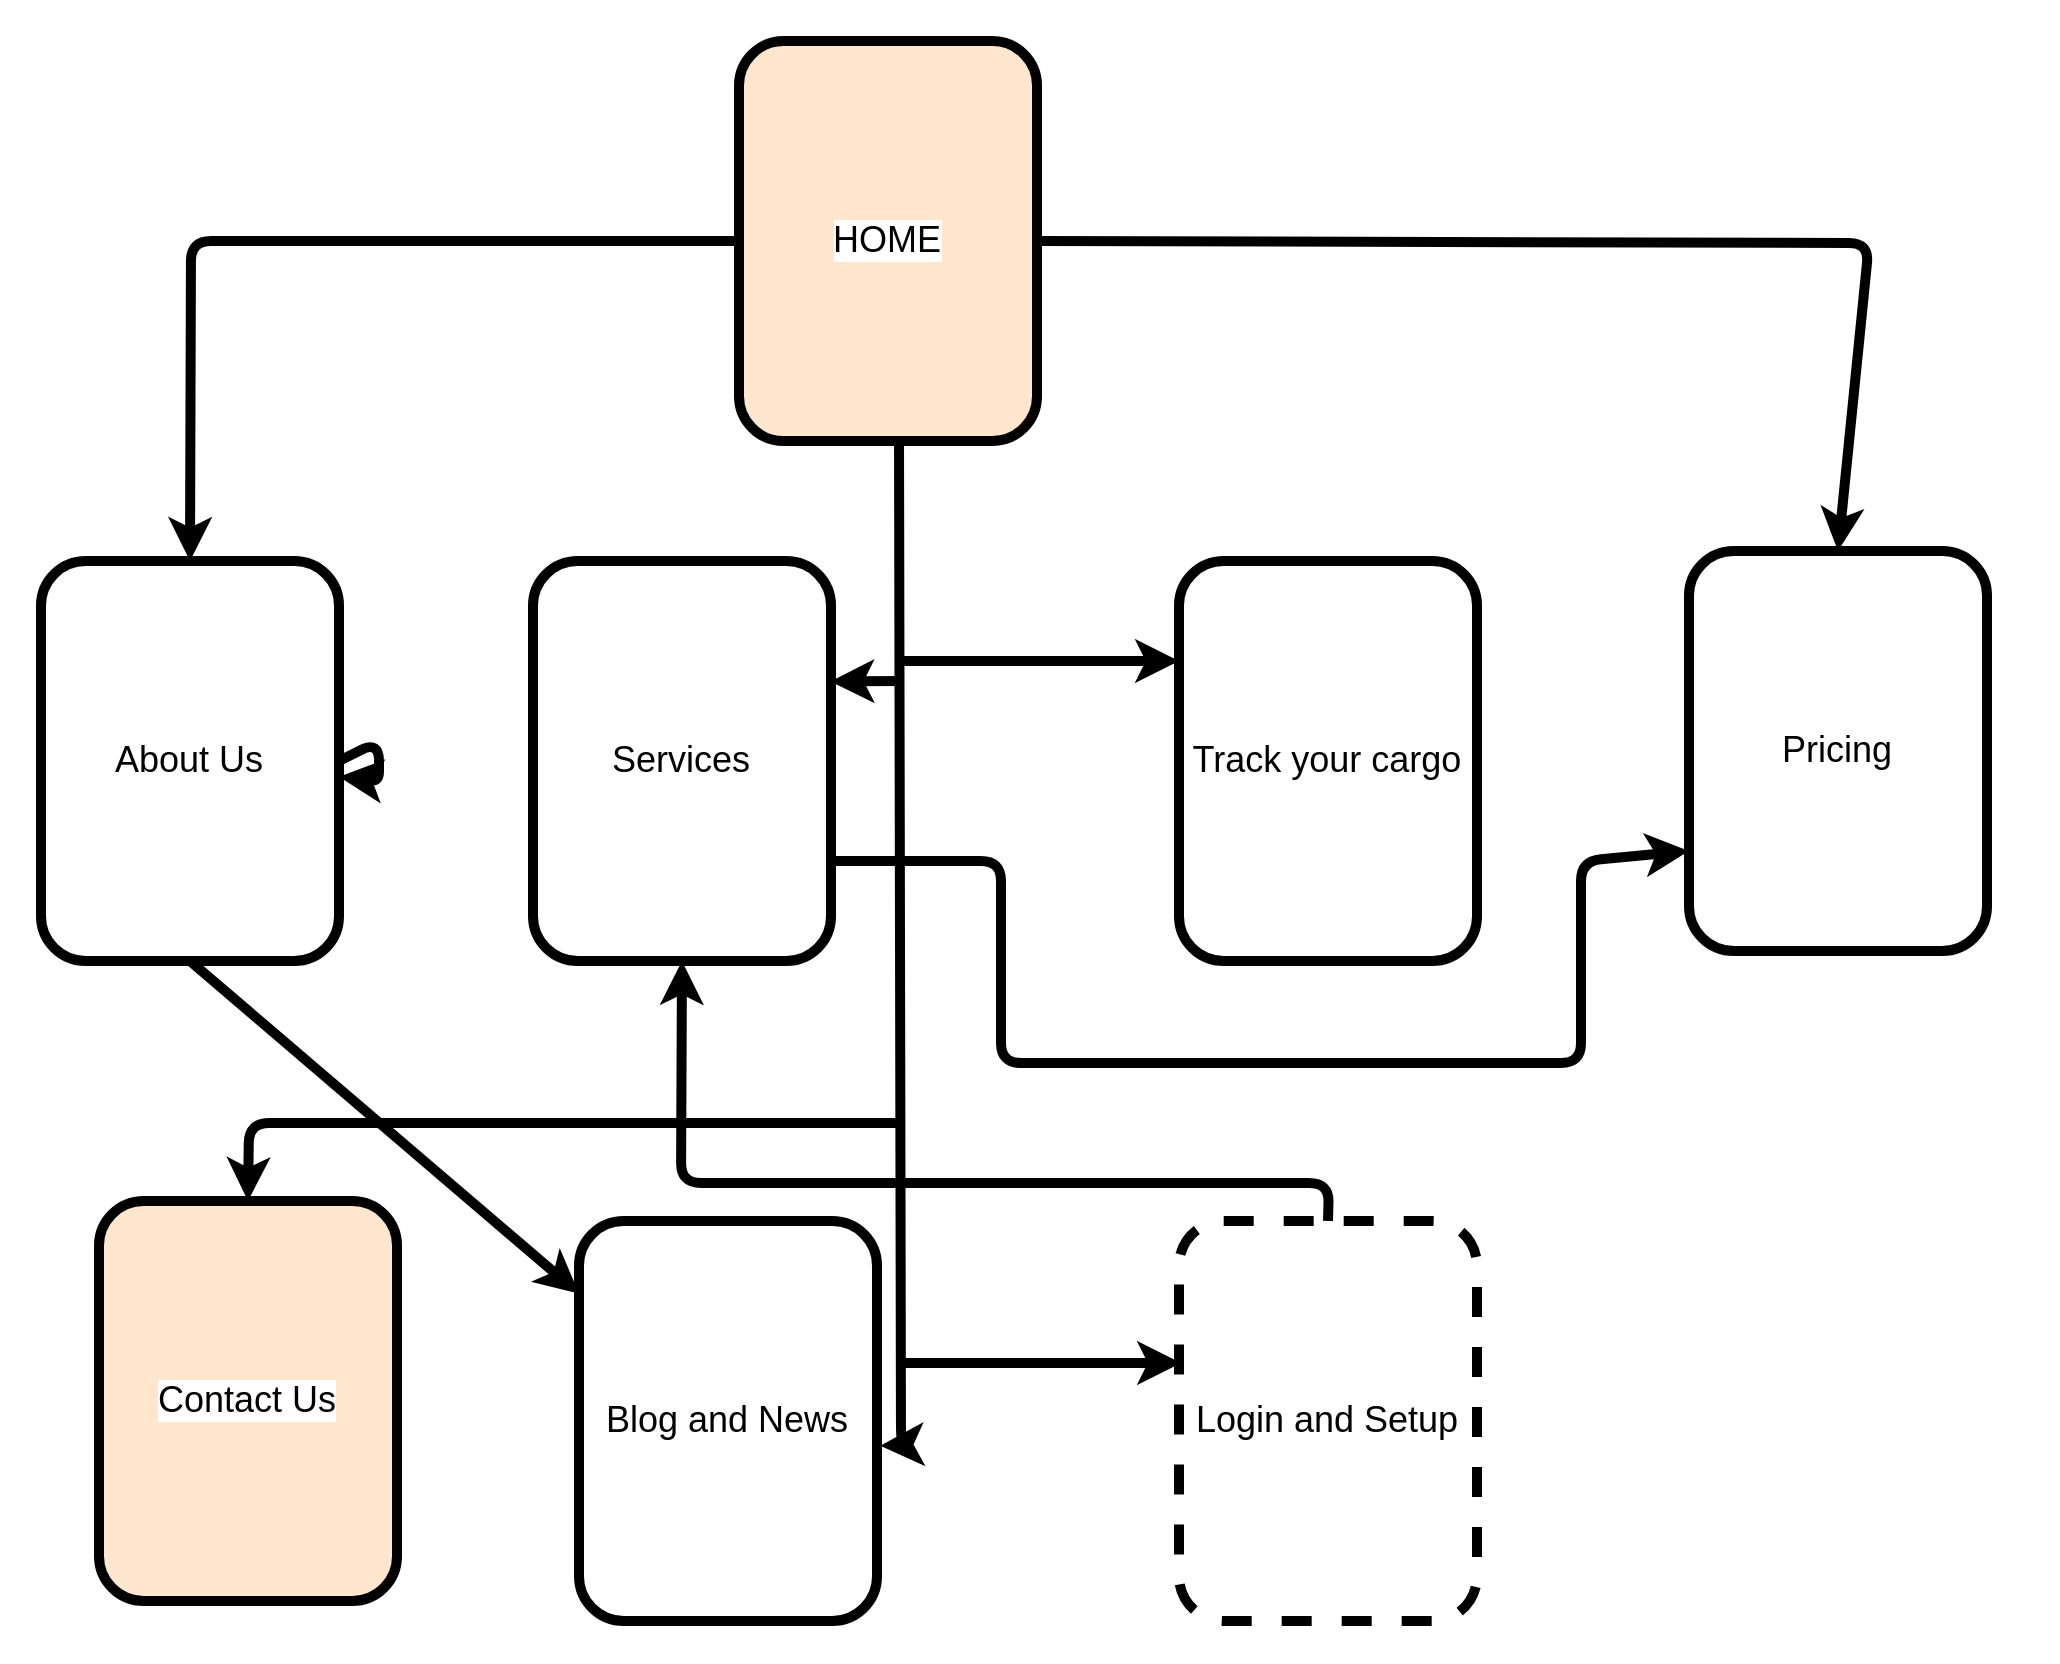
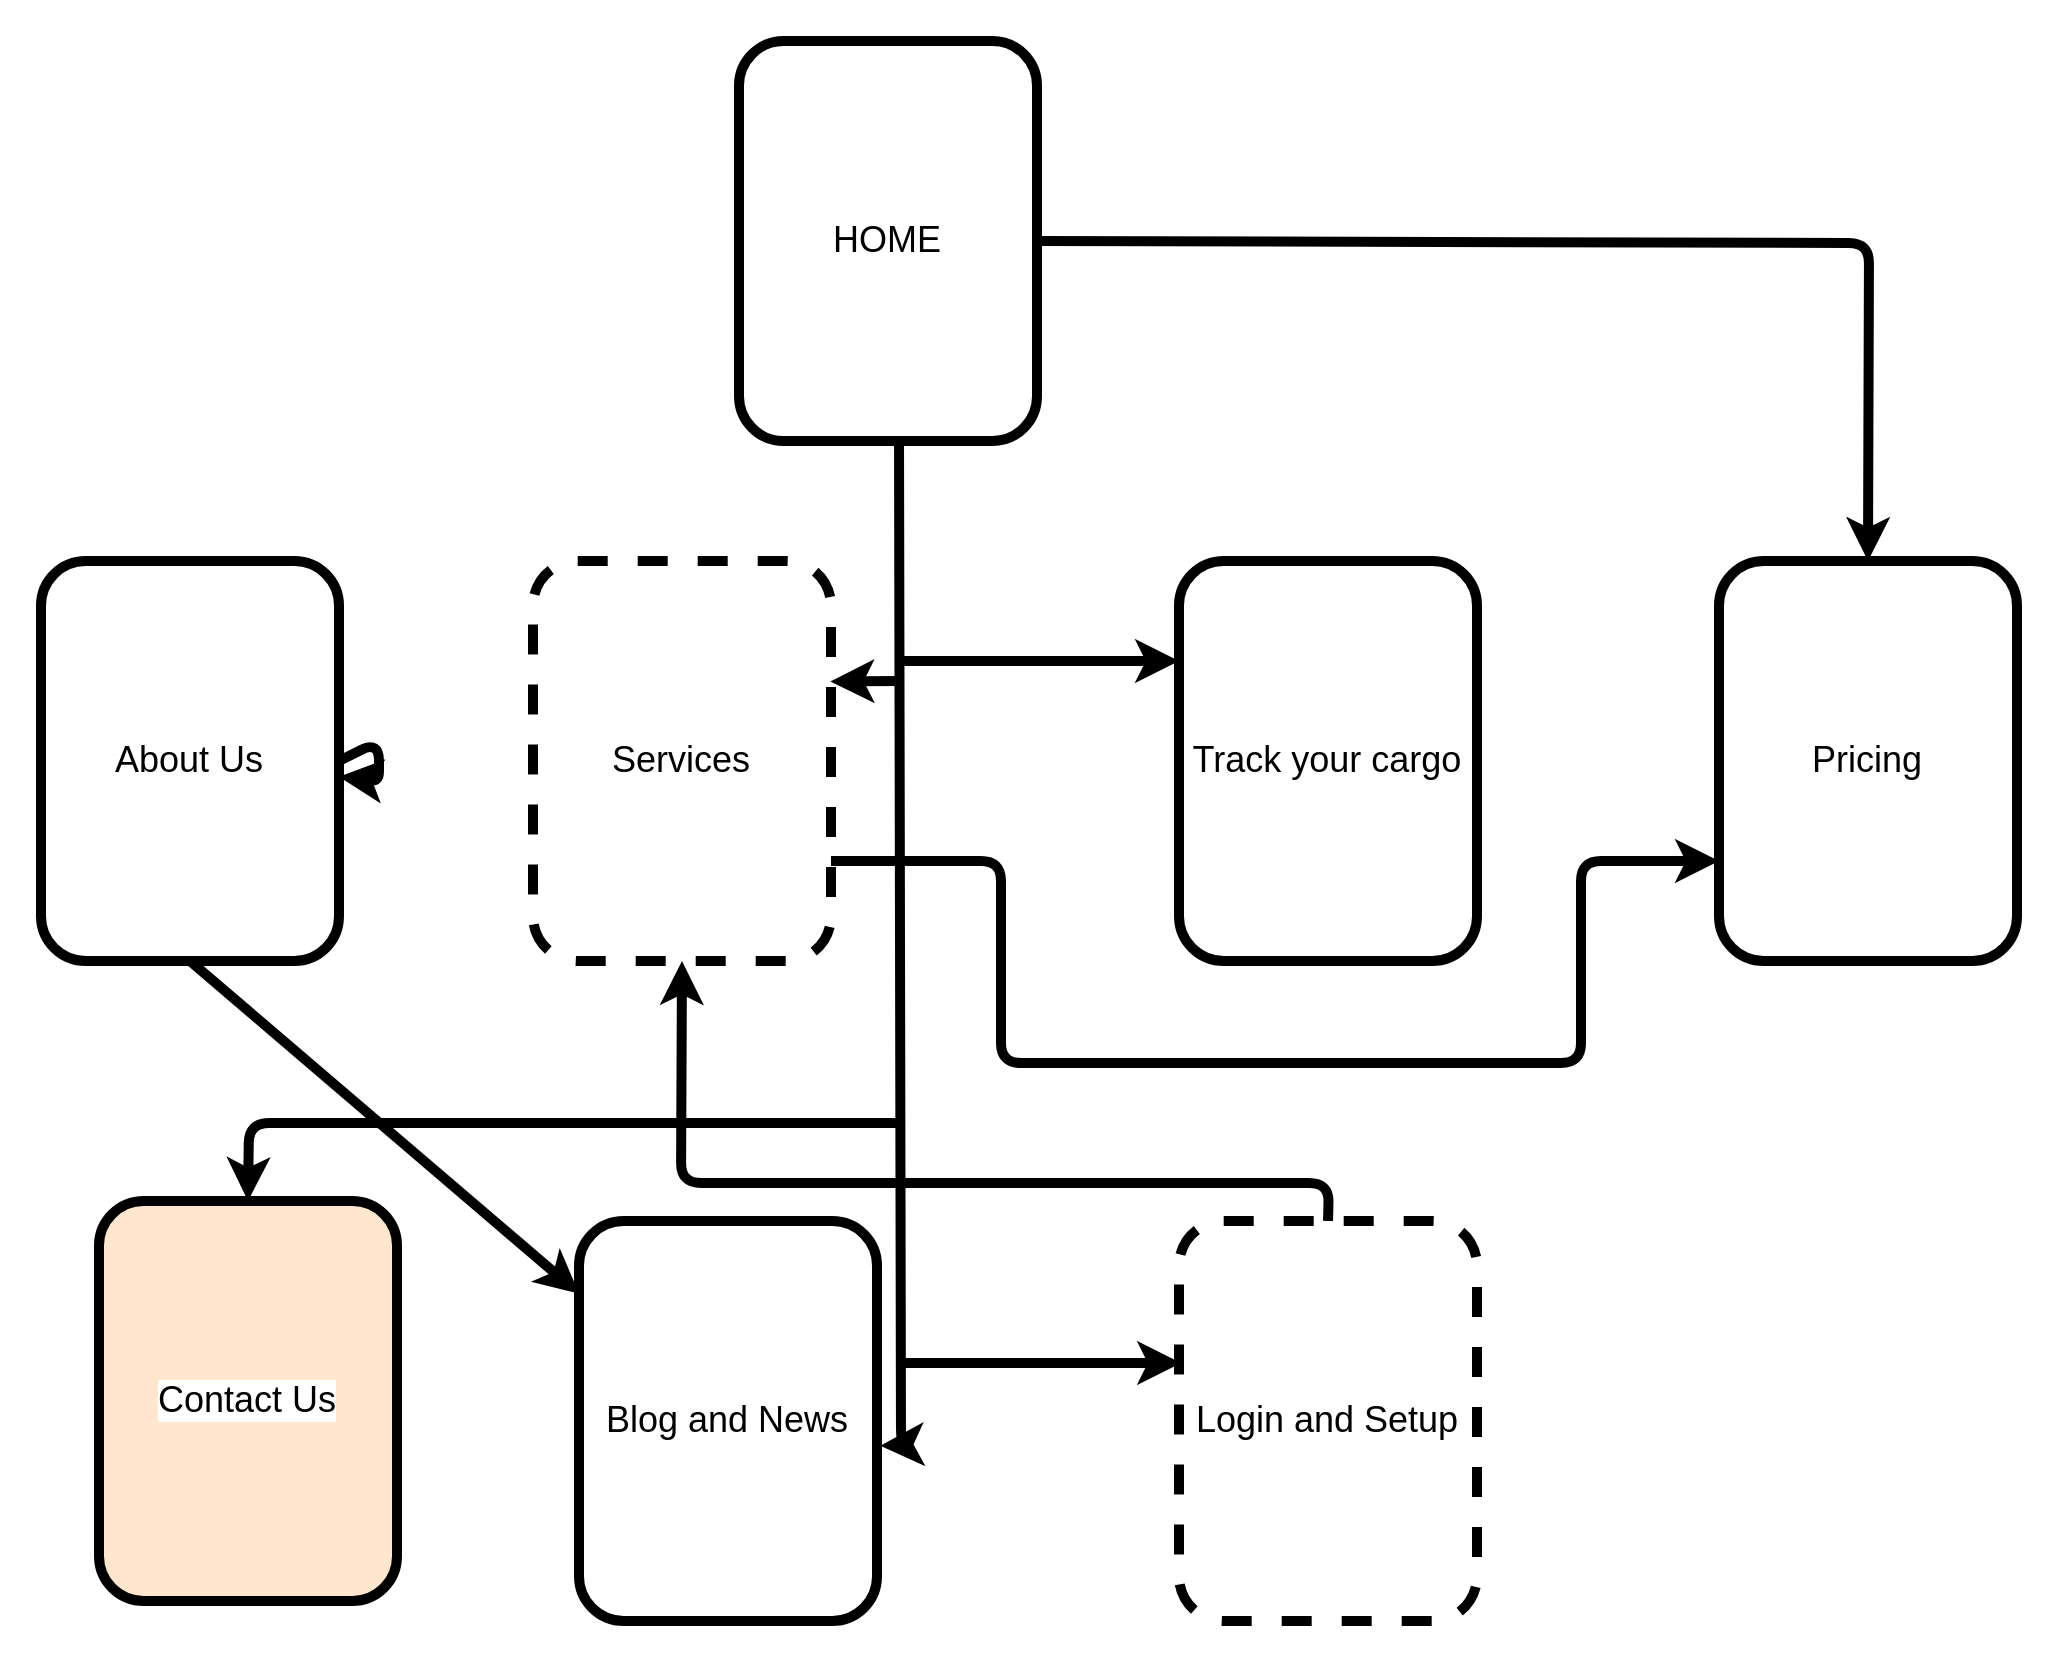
(324, 241) -> none
(888, 241) -> (888, 241)
(1838, 751) -> (1868, 761)
(682, 761) -> (682, 761)
